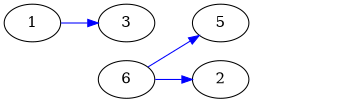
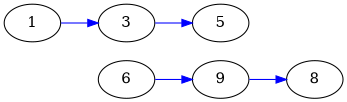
(169, 54) -> (168, 23)
(221, 79) -> (221, 79)
none -> (315, 79)
